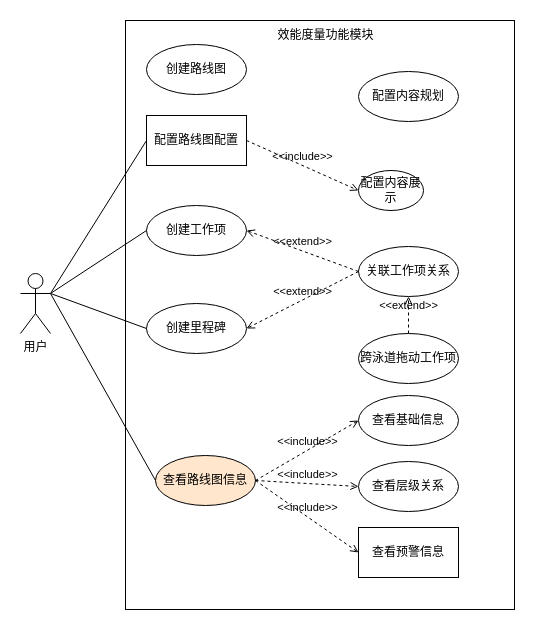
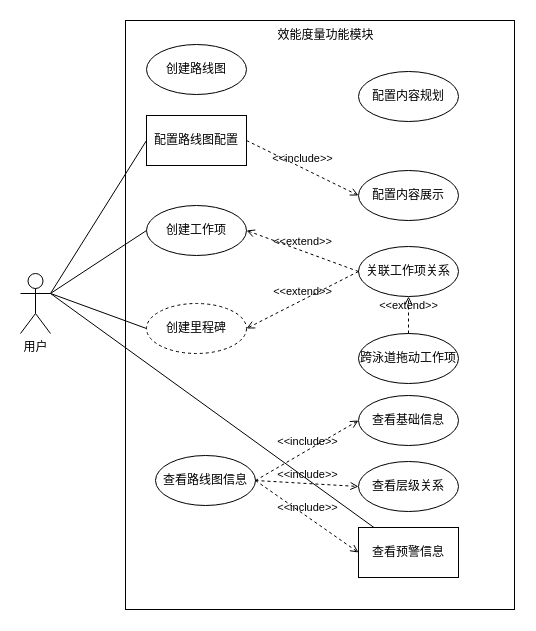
(391, 191) -> (409, 196)
(197, 329) -> (197, 329)
(103, 388) -> (213, 411)
(206, 481) -> (206, 481)
